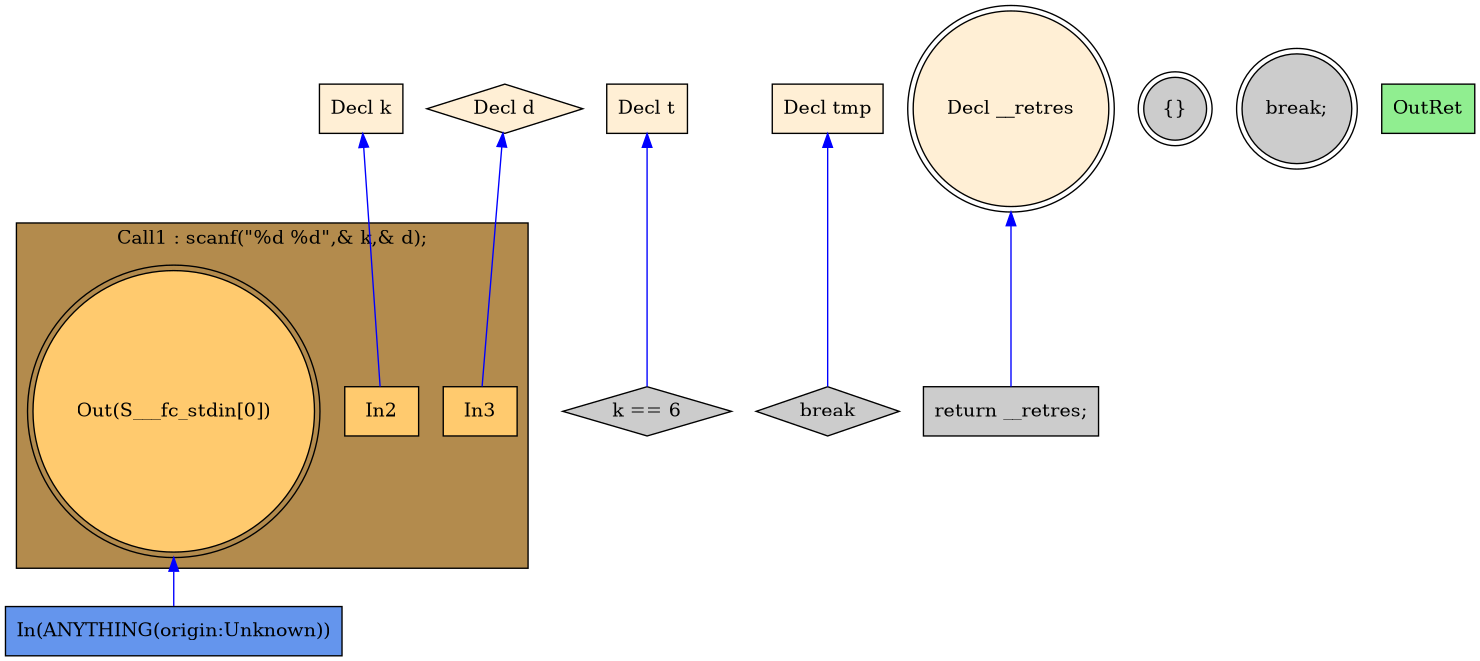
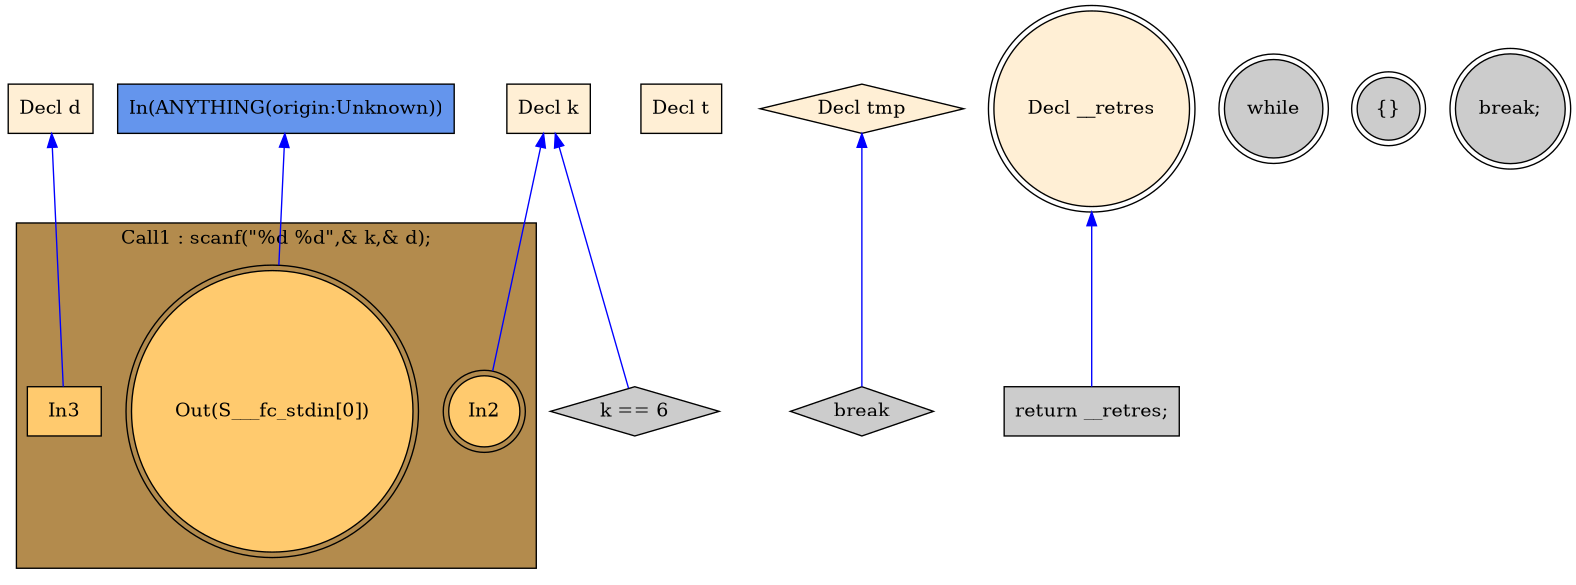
(505, 109) -> (51, 109)
(828, 109) -> (862, 109)
none -> (1274, 109)
(1428, 109) -> none
(647, 267) -> (594, 268)
(382, 411) -> (484, 411)
(174, 589) -> (282, 206)
